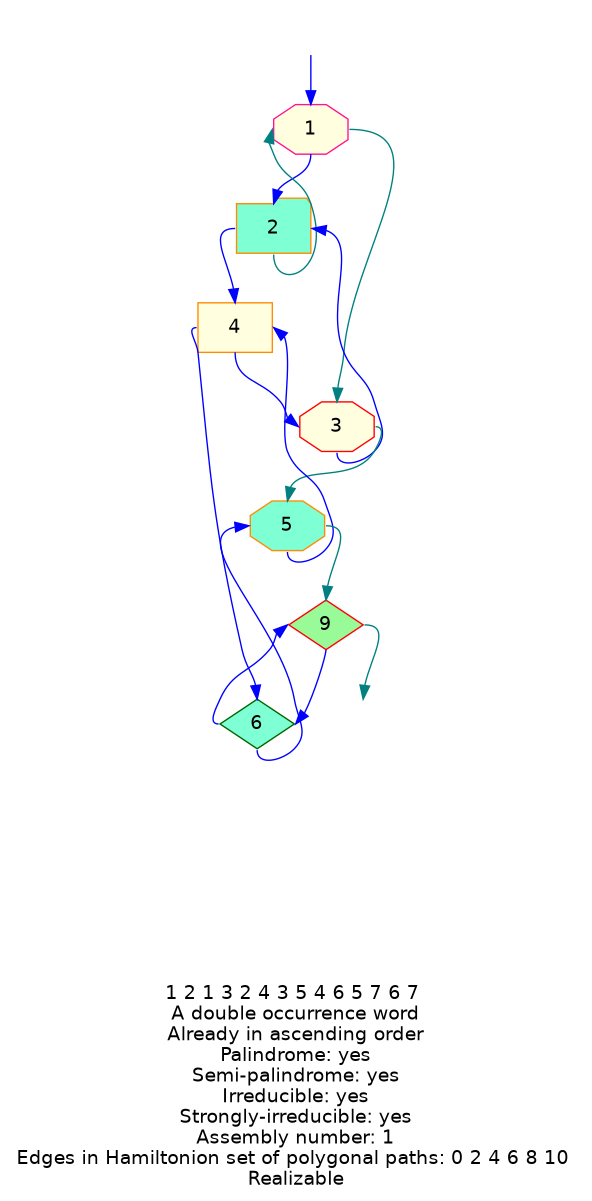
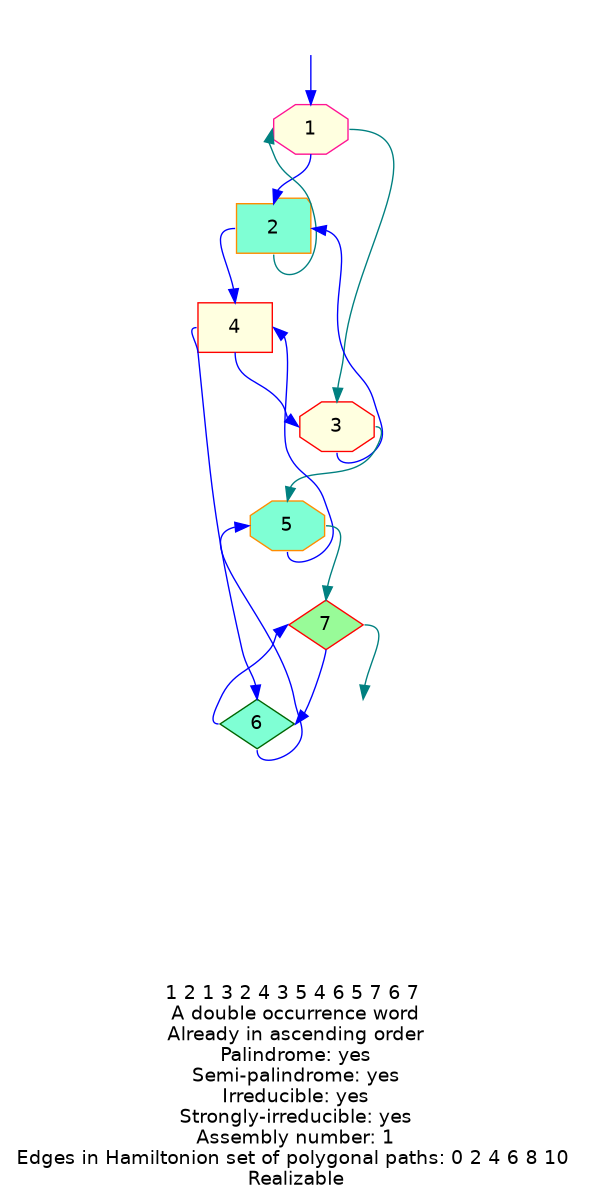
(235, 328) -> (235, 328)
(326, 625) -> (326, 625)
